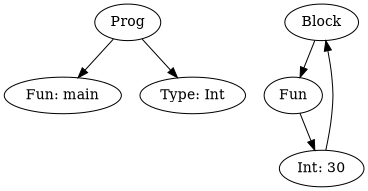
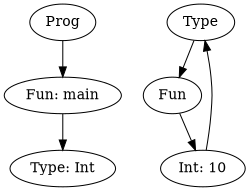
(322, 22) -> (201, 22)
(156, 55) -> (63, 127)
(322, 169) -> (203, 169)
